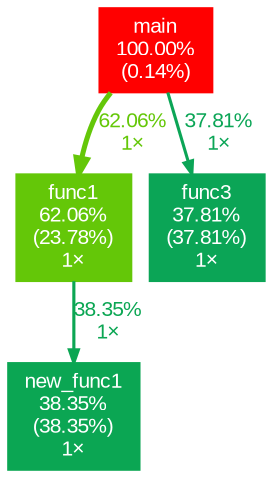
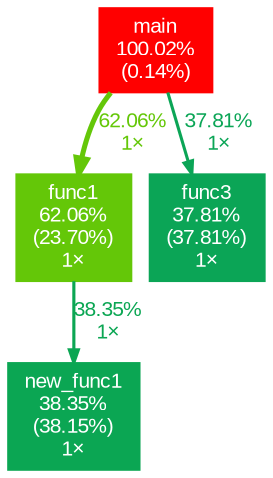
(156, 50) -> (156, 50)
(74, 228) -> (74, 228)
(74, 416) -> (74, 416)
